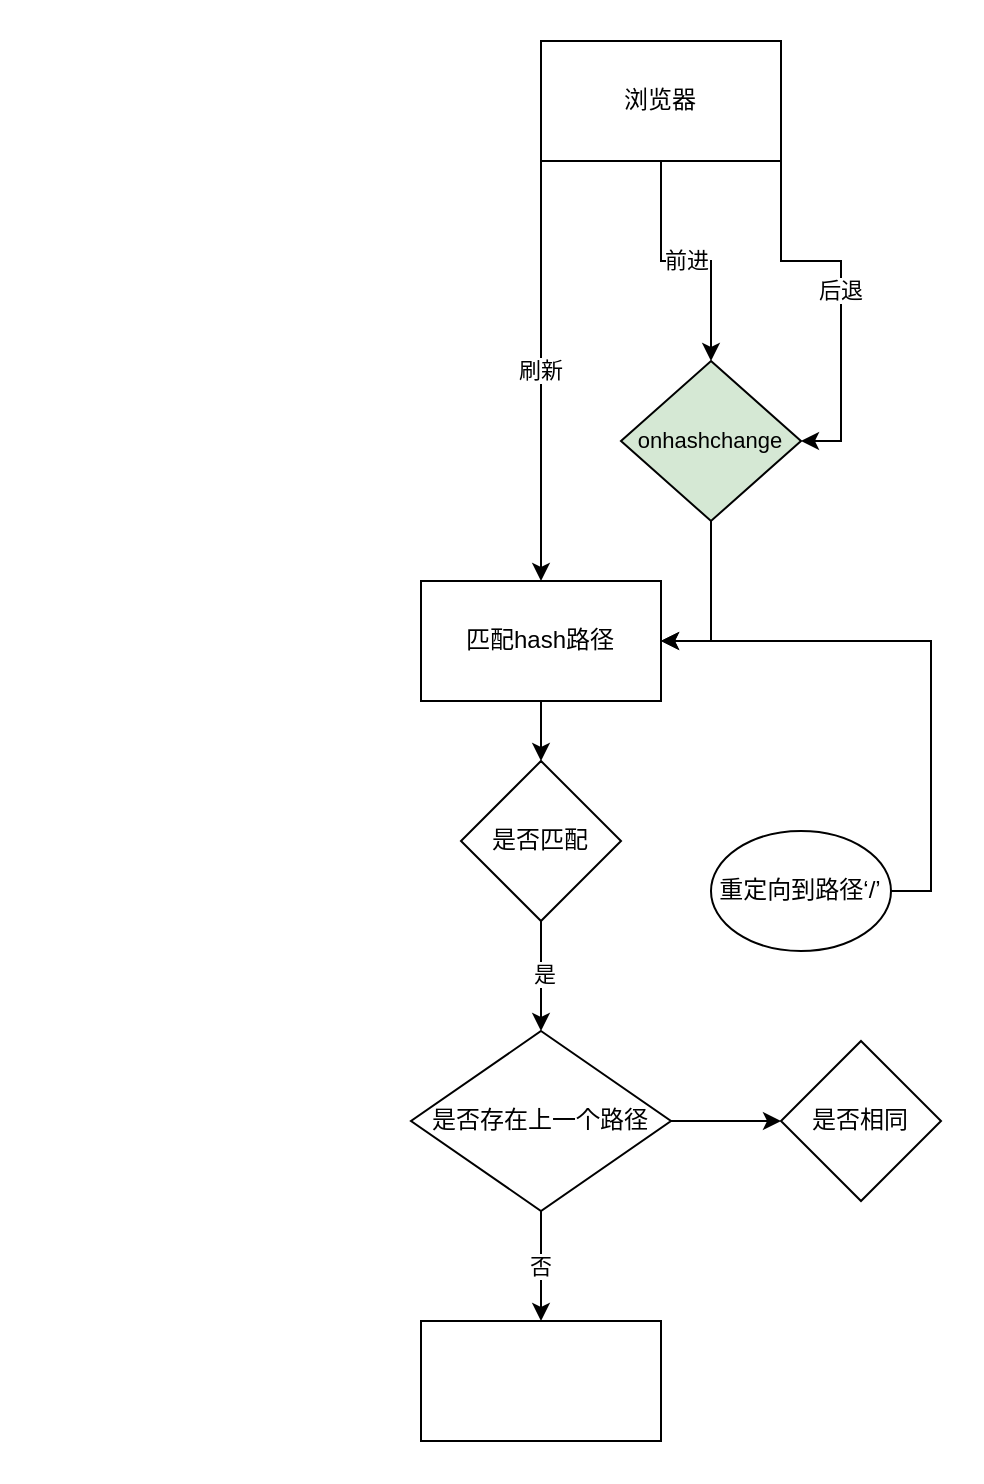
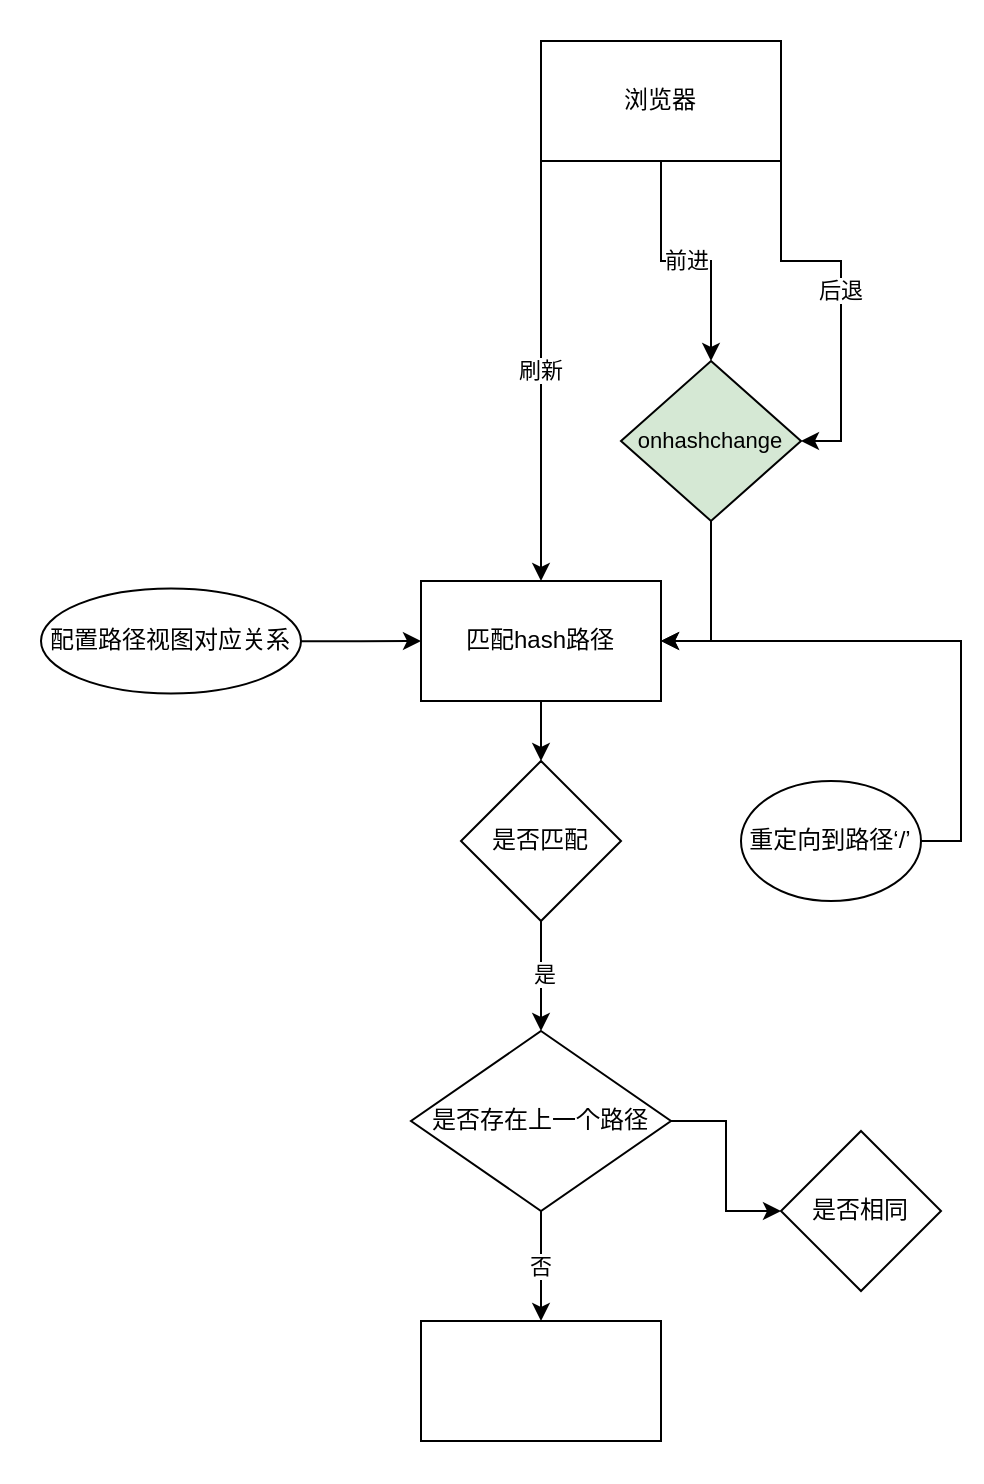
none -> (171, 641)
none -> (354, 641)
(801, 891) -> (831, 841)
(861, 1121) -> (861, 1211)
